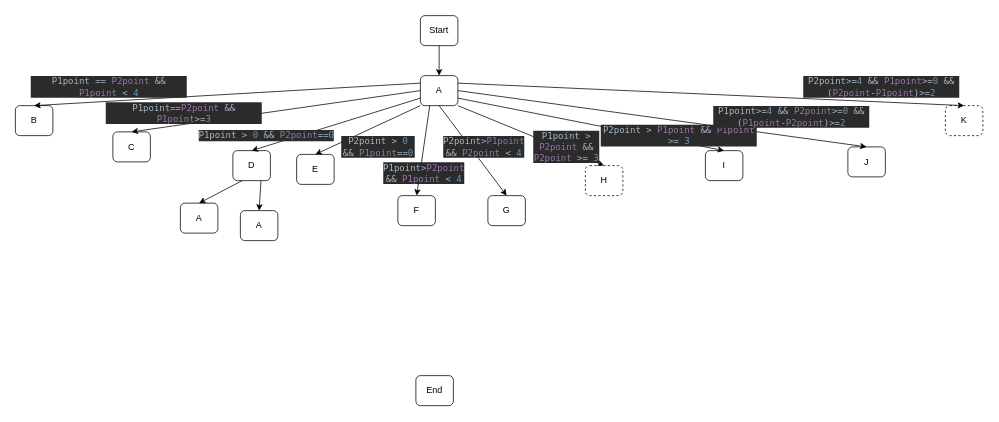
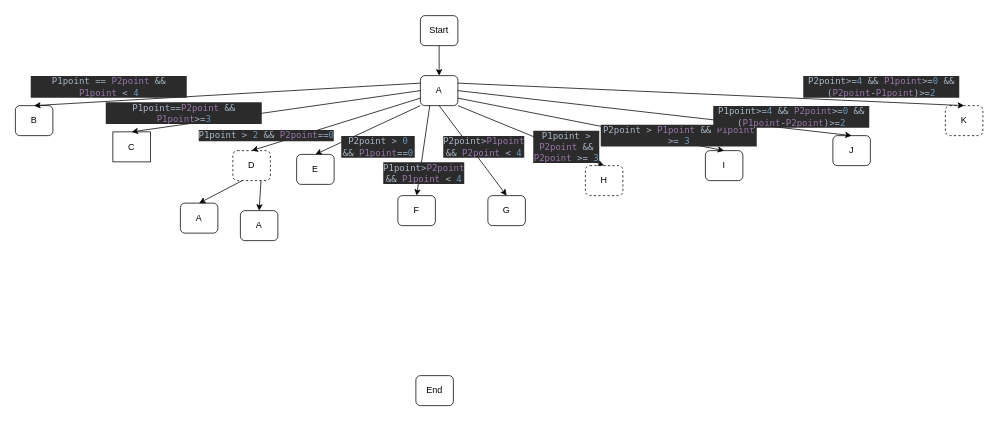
(267, 135) -> (267, 135)
(132, 147) -> (132, 147)
(867, 162) -> (852, 150)
(252, 165) -> (252, 165)
